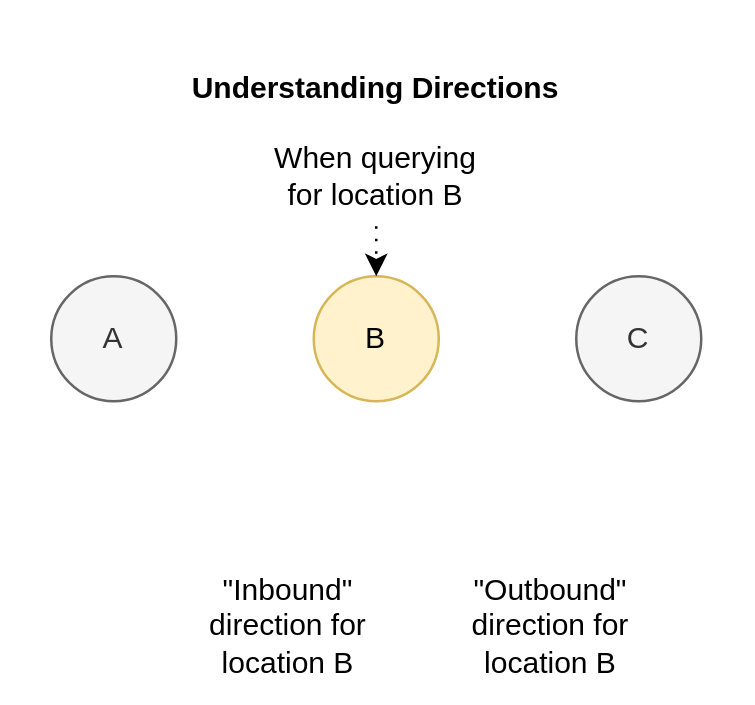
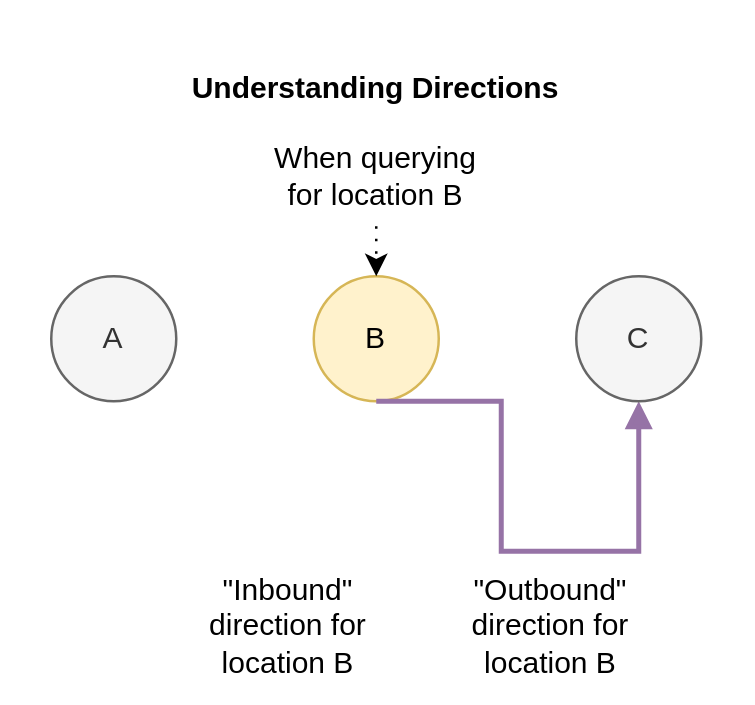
none -> (501, 544)
